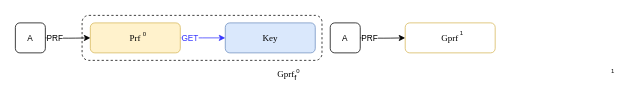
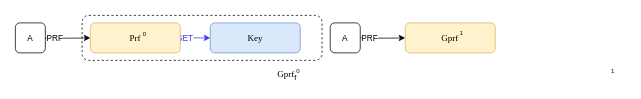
(270, 38) -> (255, 38)
(450, 38) -> (450, 38)
